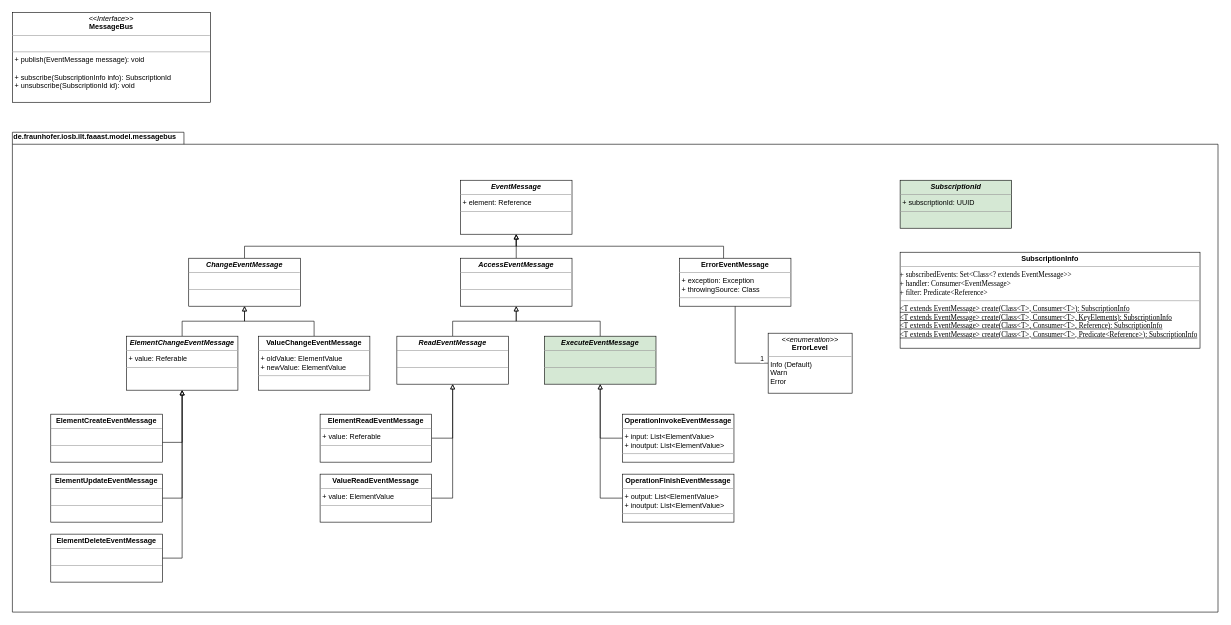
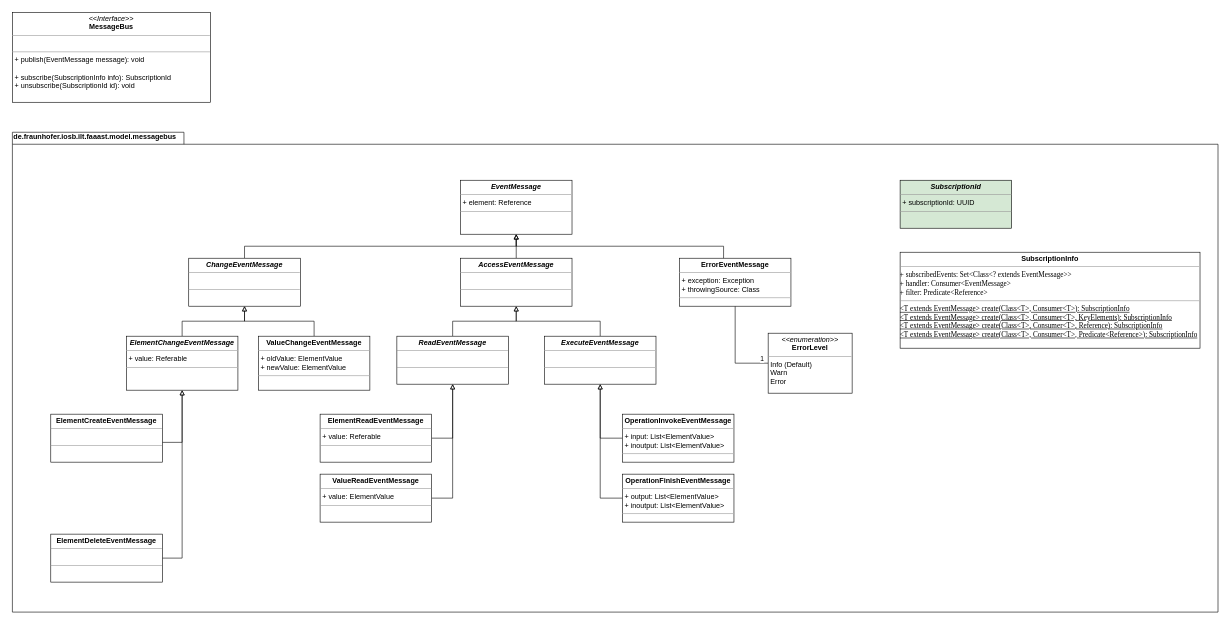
(600, 360) -> (600, 360)
(107, 498) -> none
(171, 498) -> none
